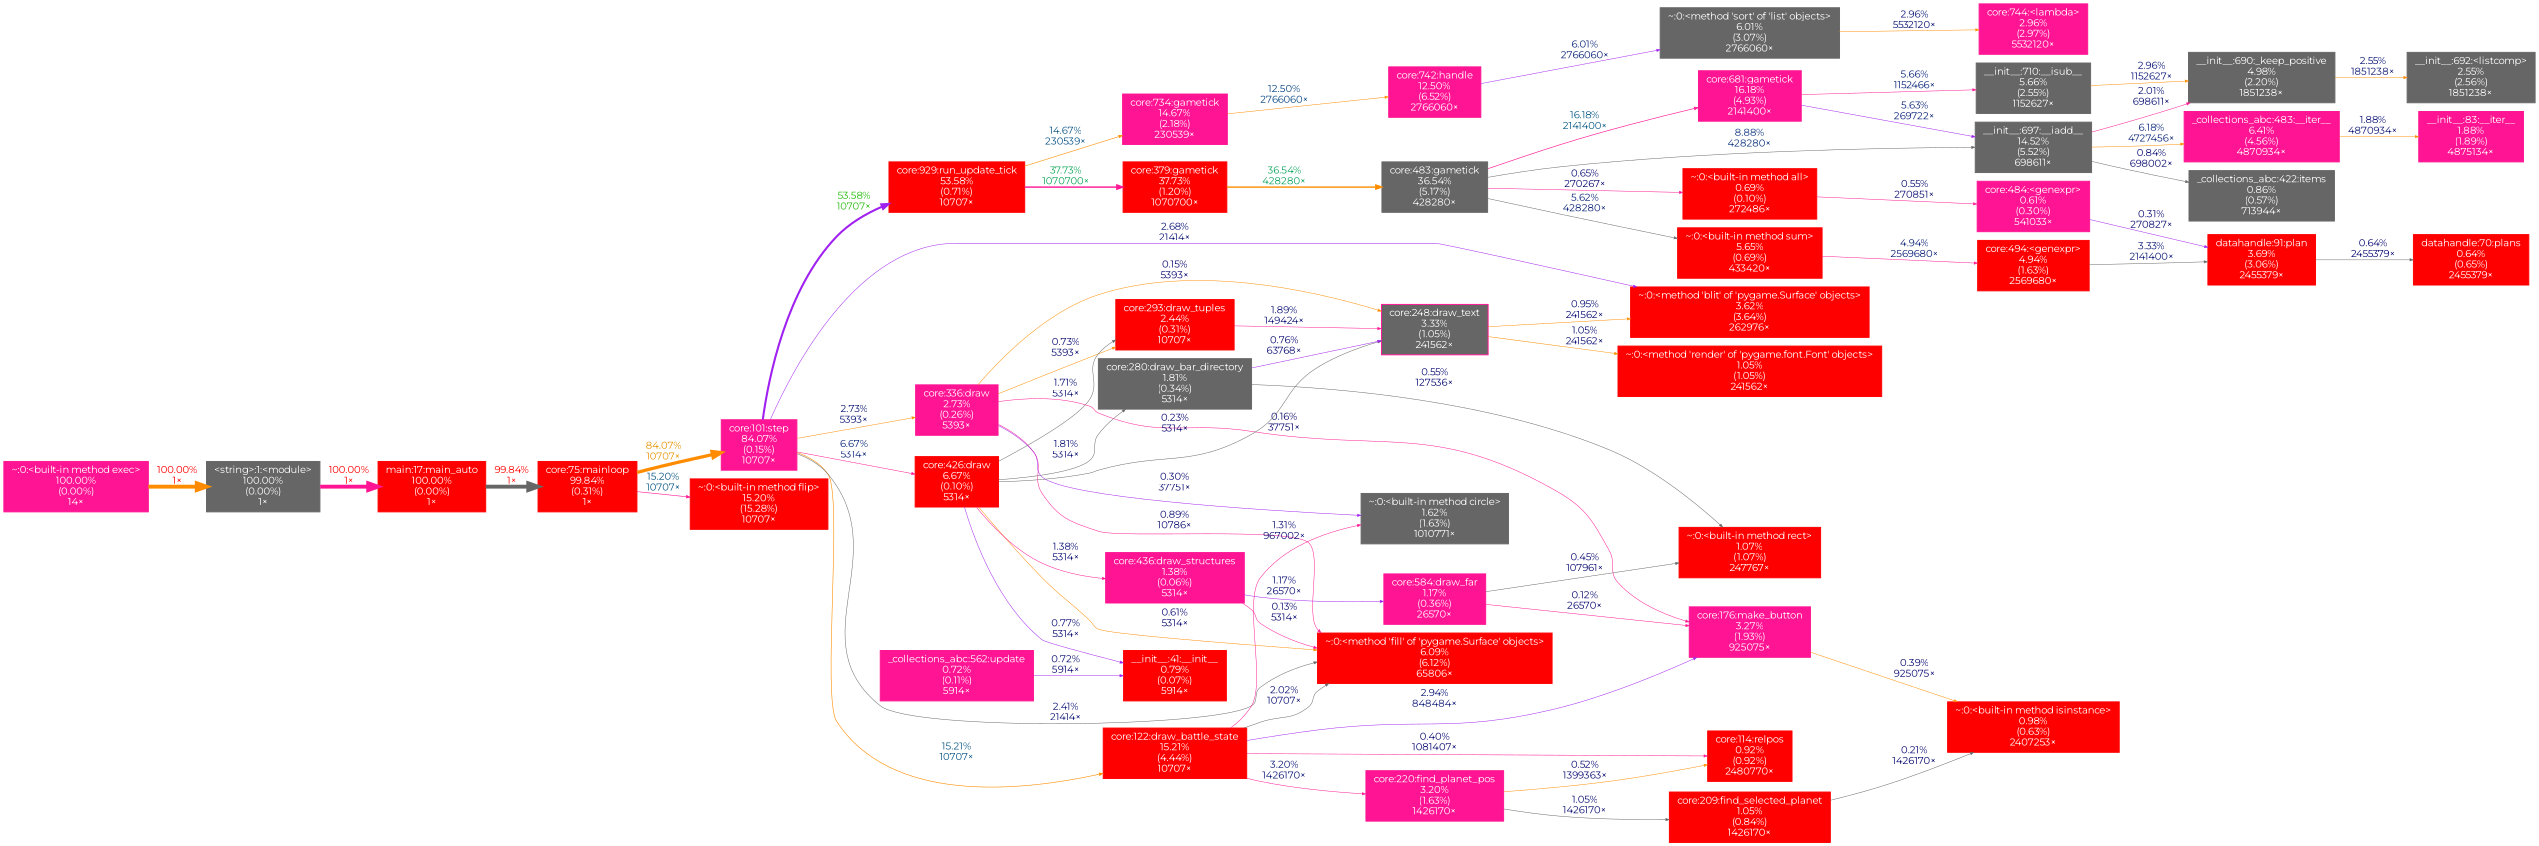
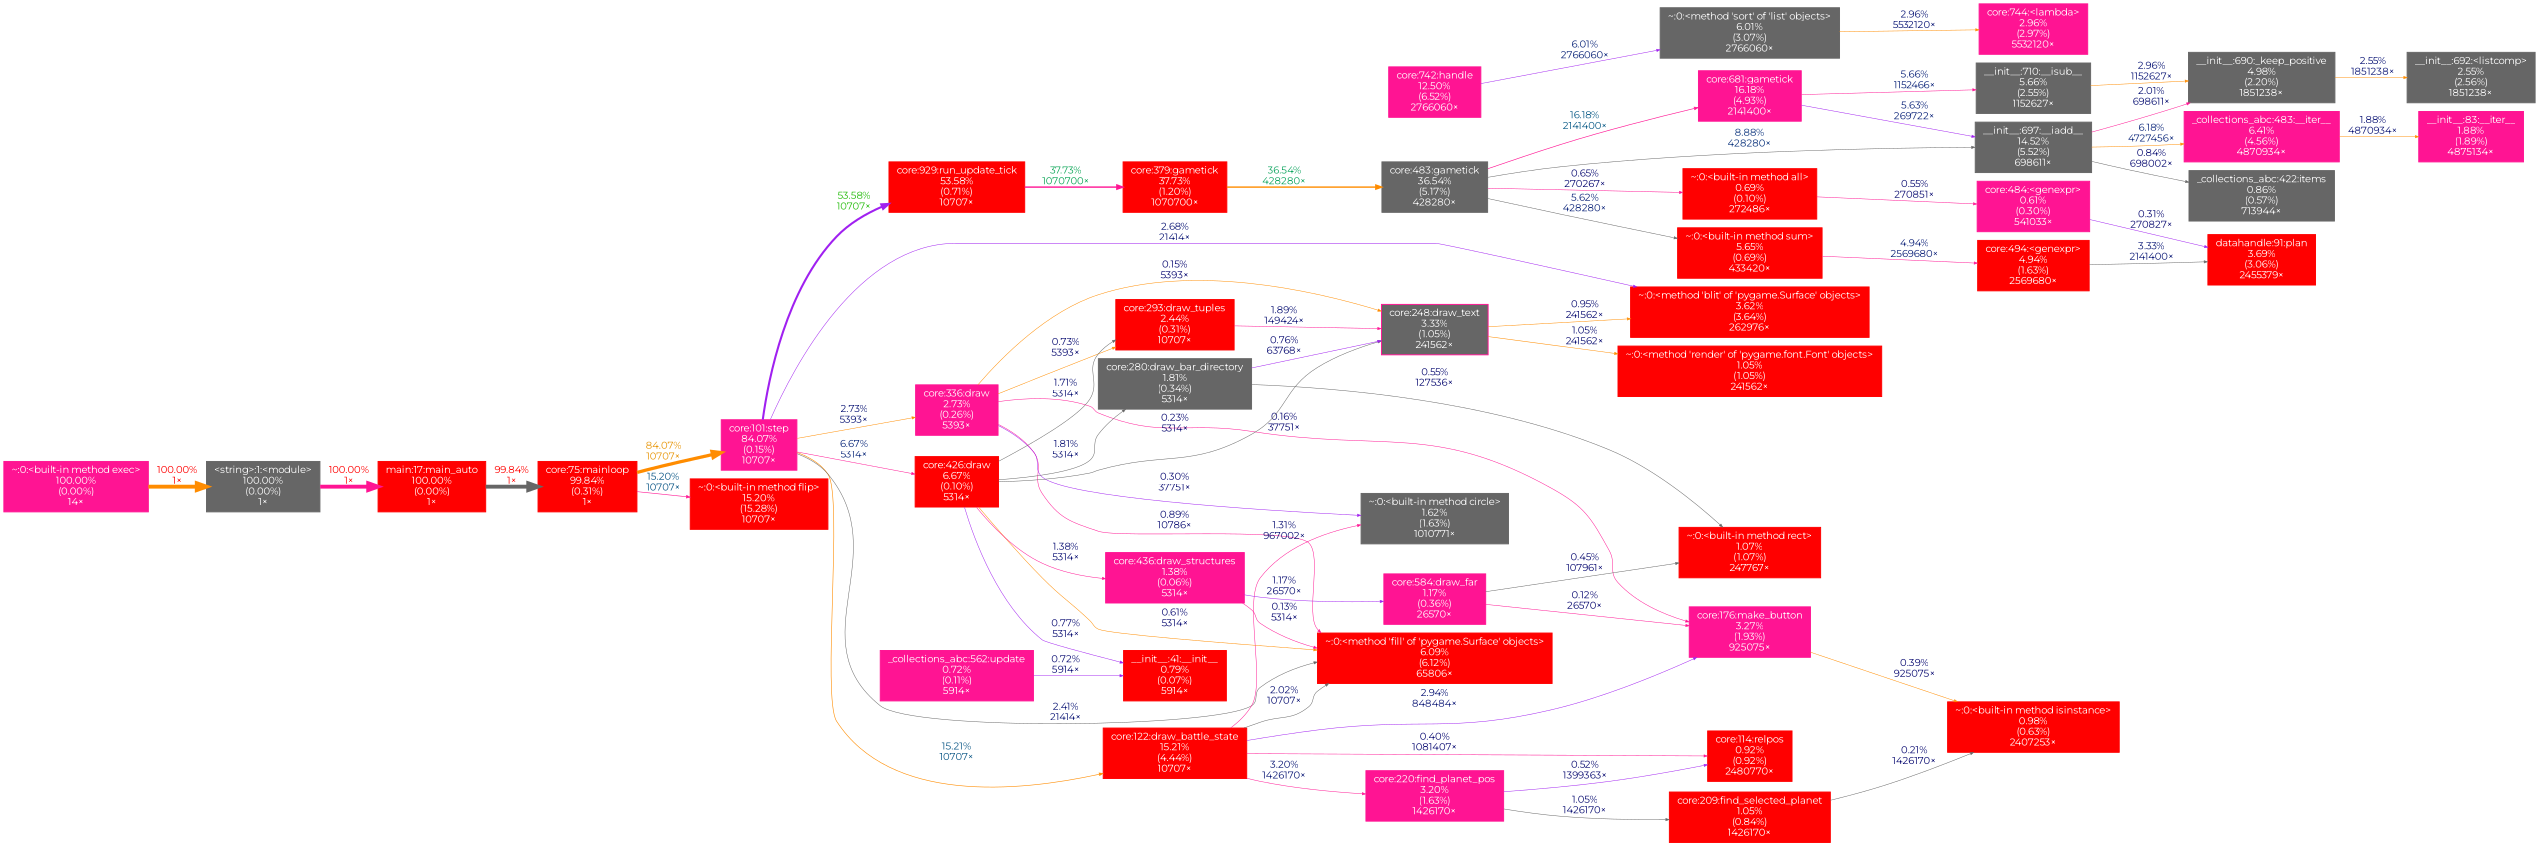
(1175, 119) -> none
(2471, 260) -> none
(1604, 782) -> (1604, 782)
